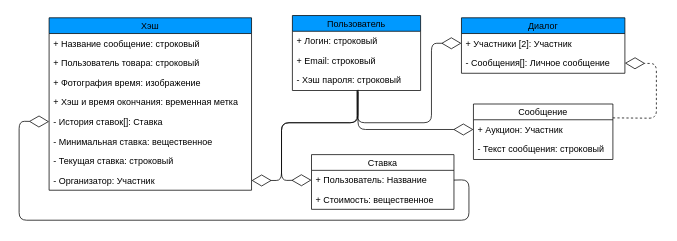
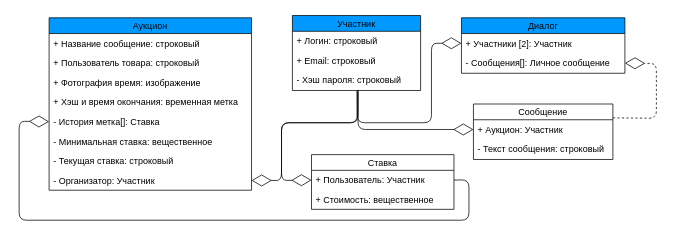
(356, 24) -> (356, 24)
(150, 26) -> (150, 26)
(114, 122) -> (112, 122)
(373, 180) -> (373, 180)
